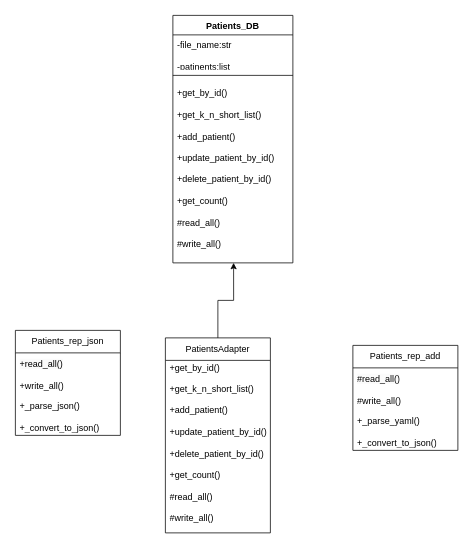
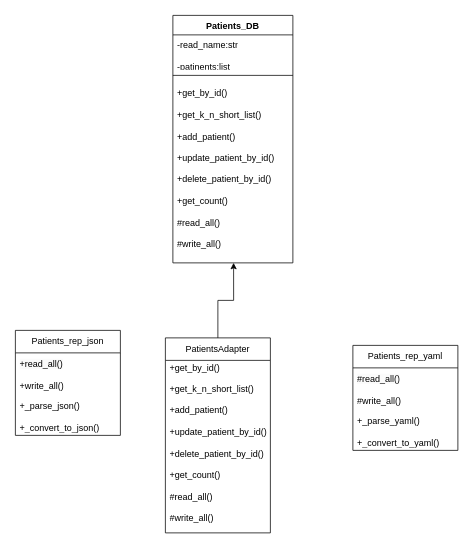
(210, 51) -> (211, 51)
(405, 357) -> (405, 357)
(405, 432) -> (404, 432)
